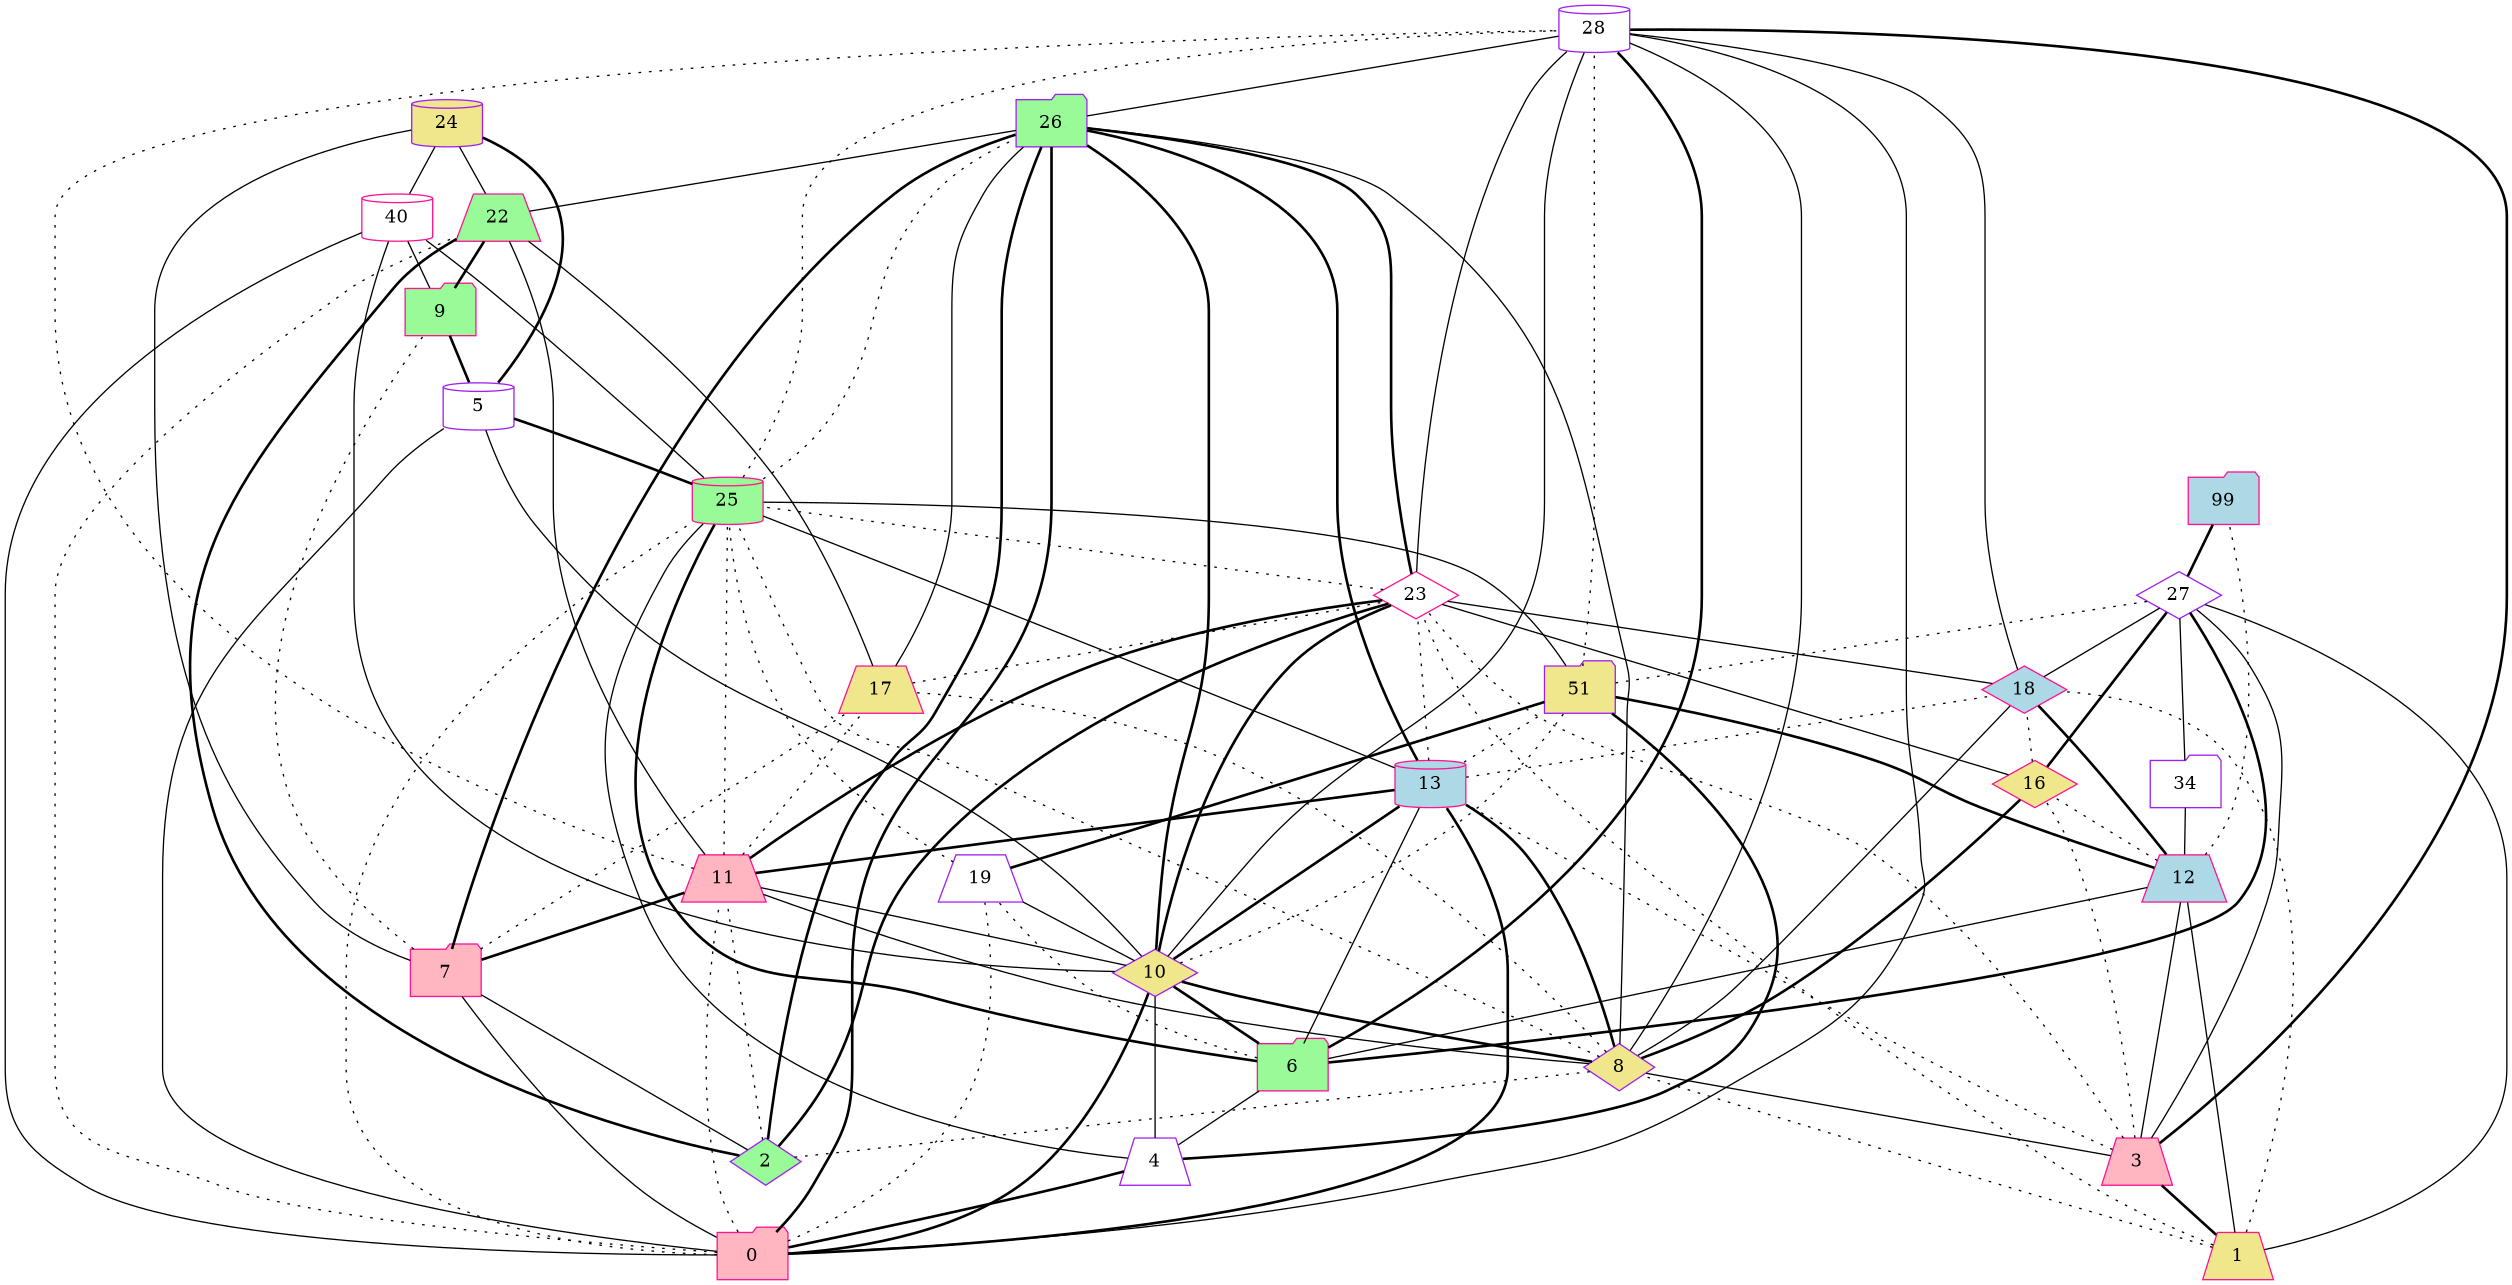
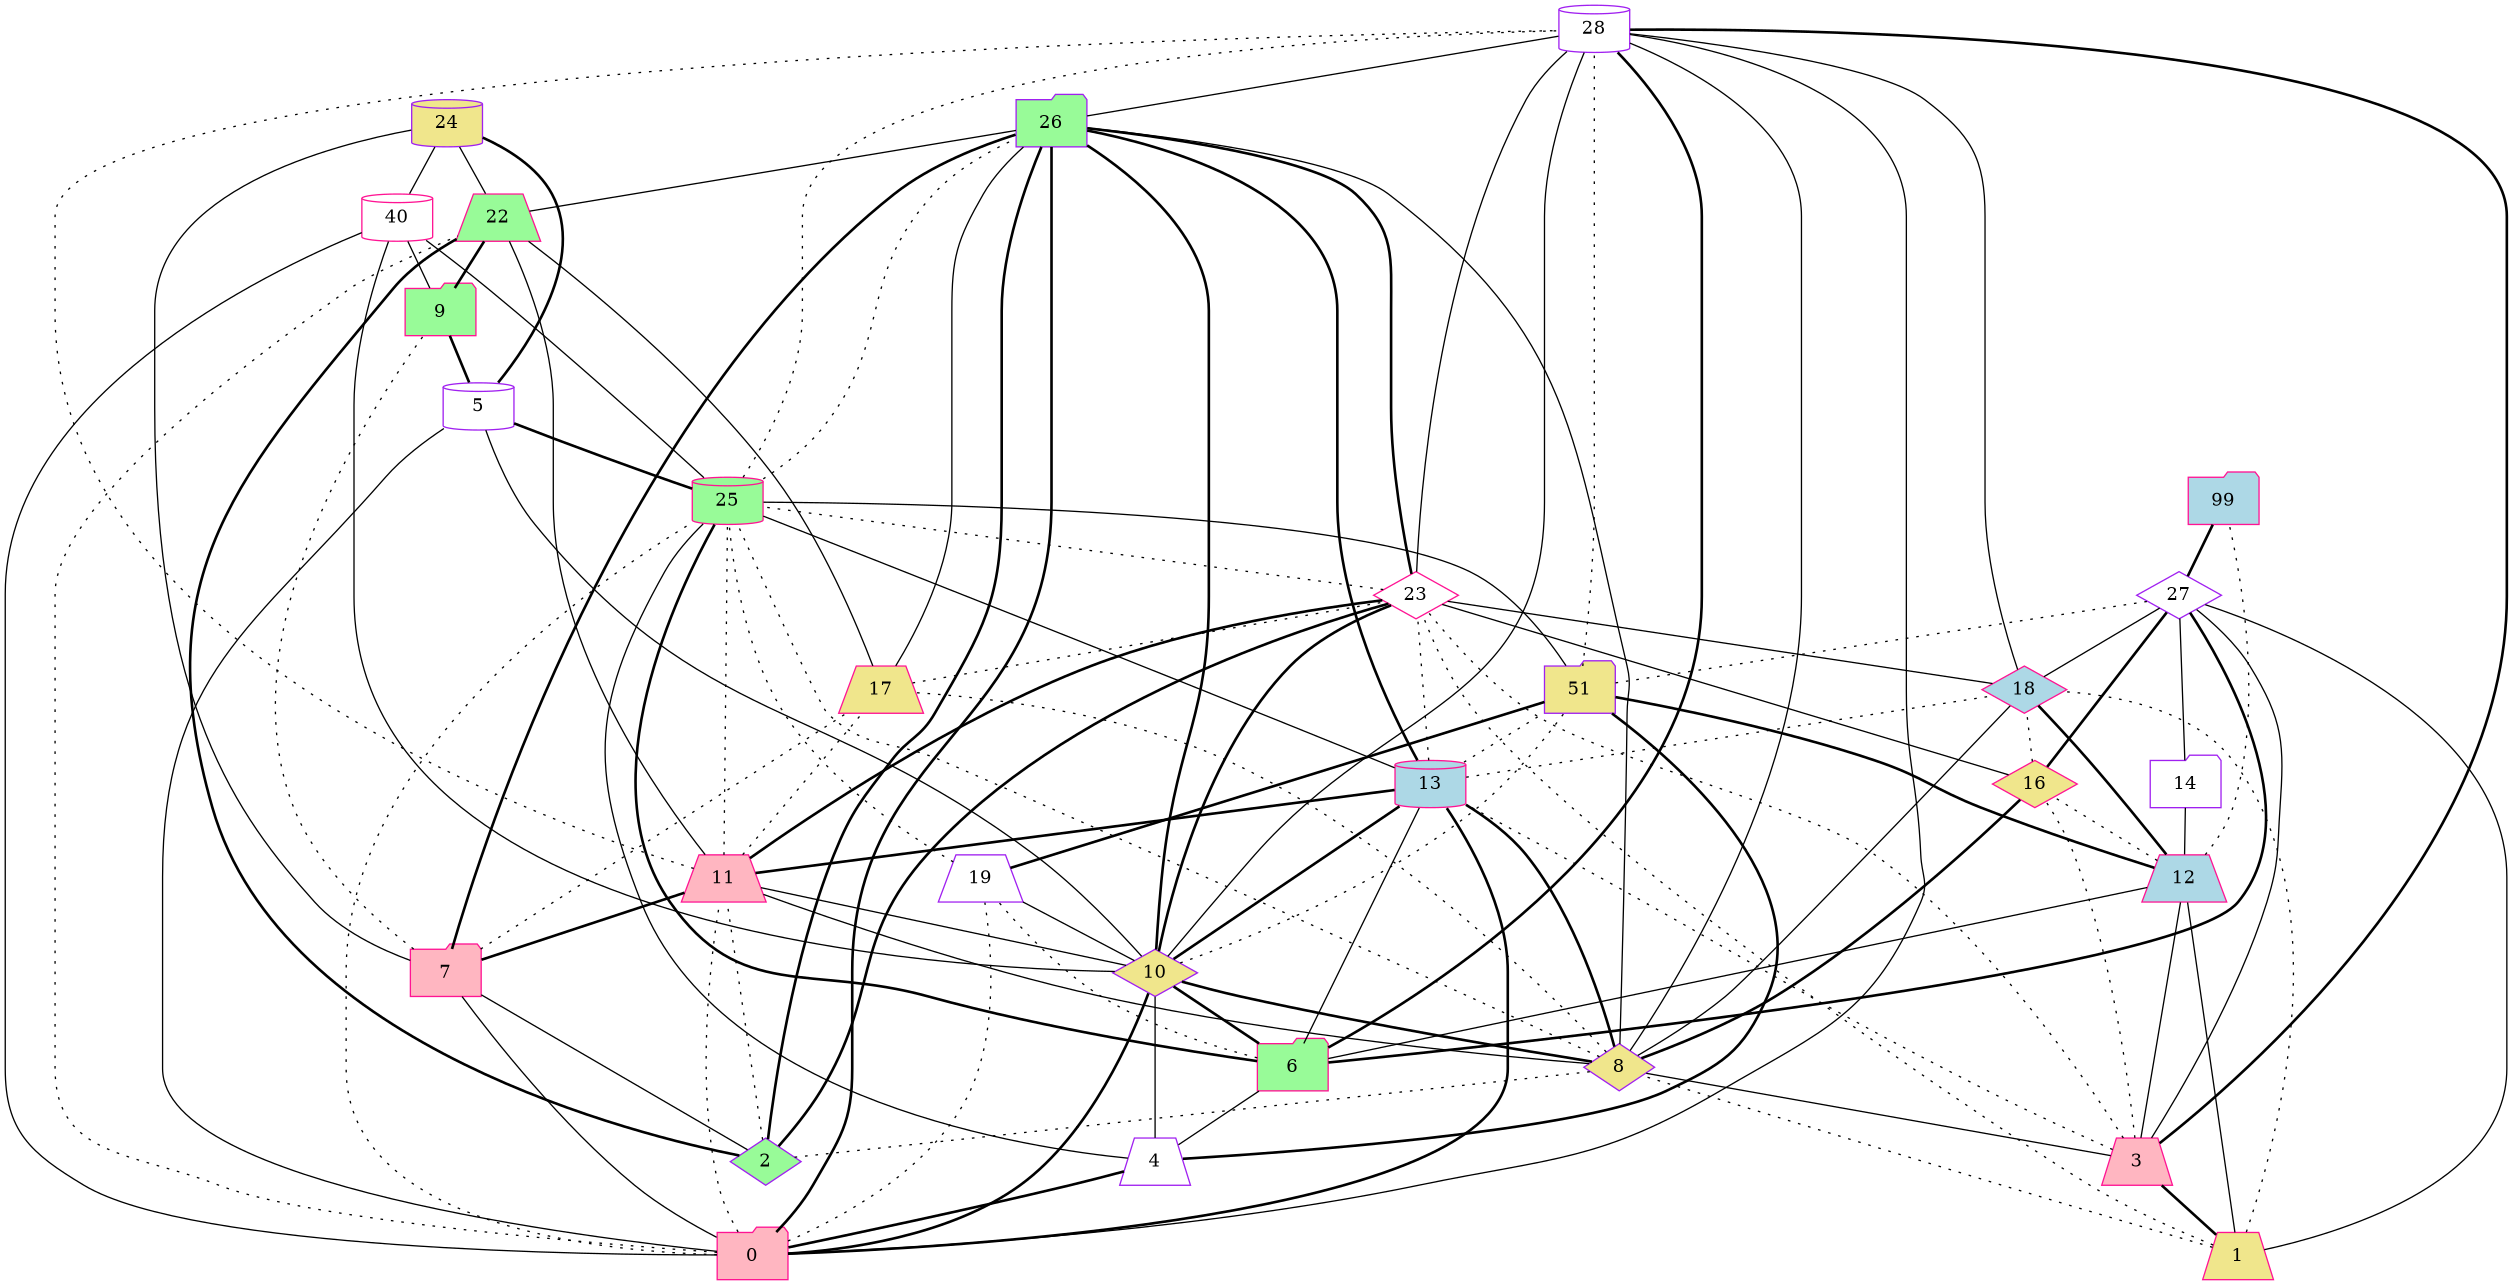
(603, 451) -> (603, 457)
(2186, 784) -> (2186, 784)
